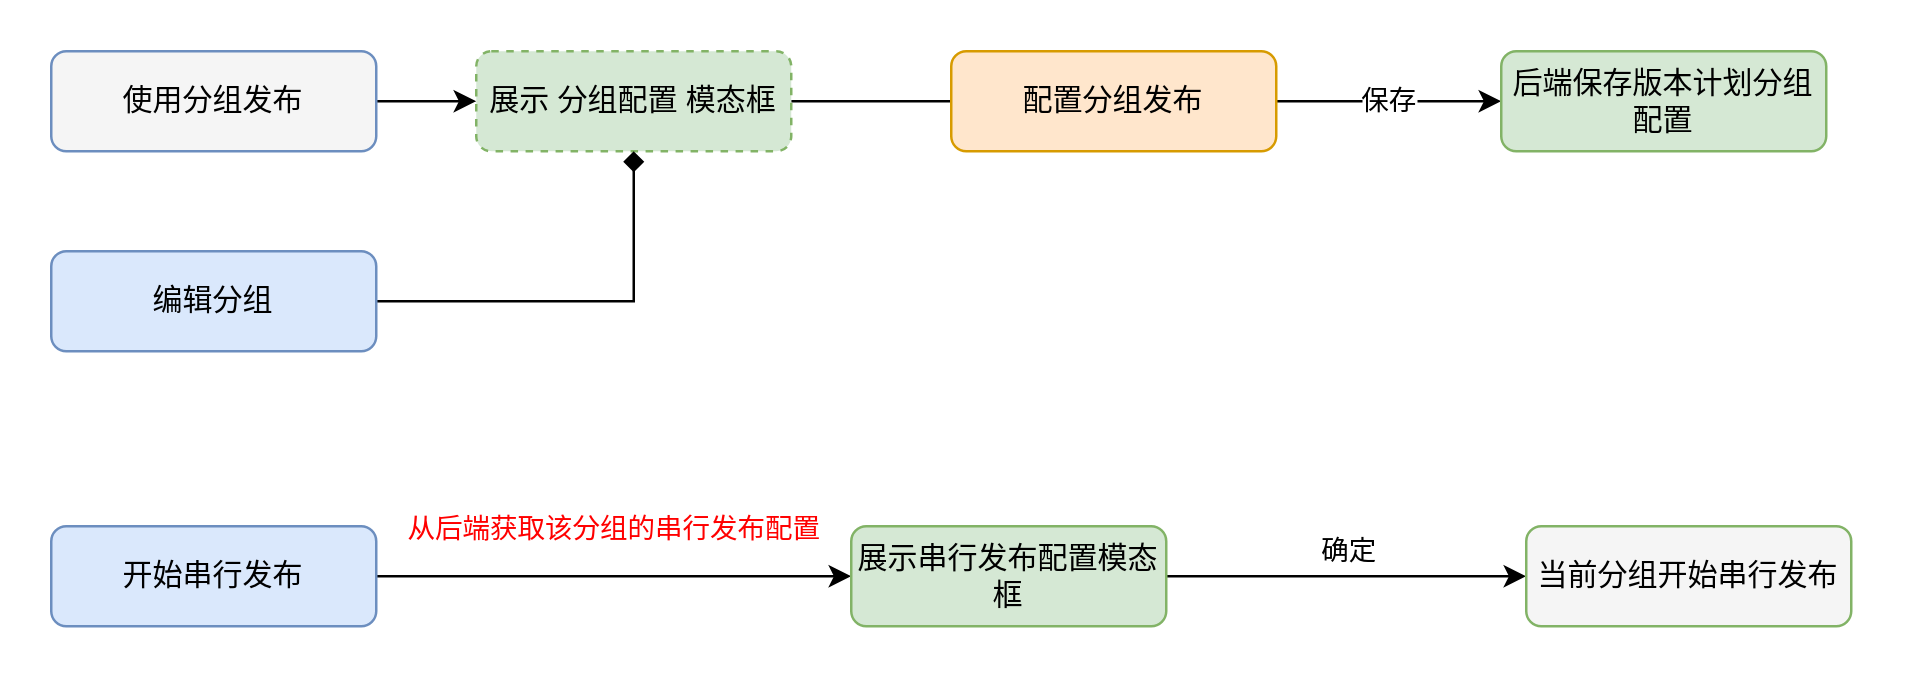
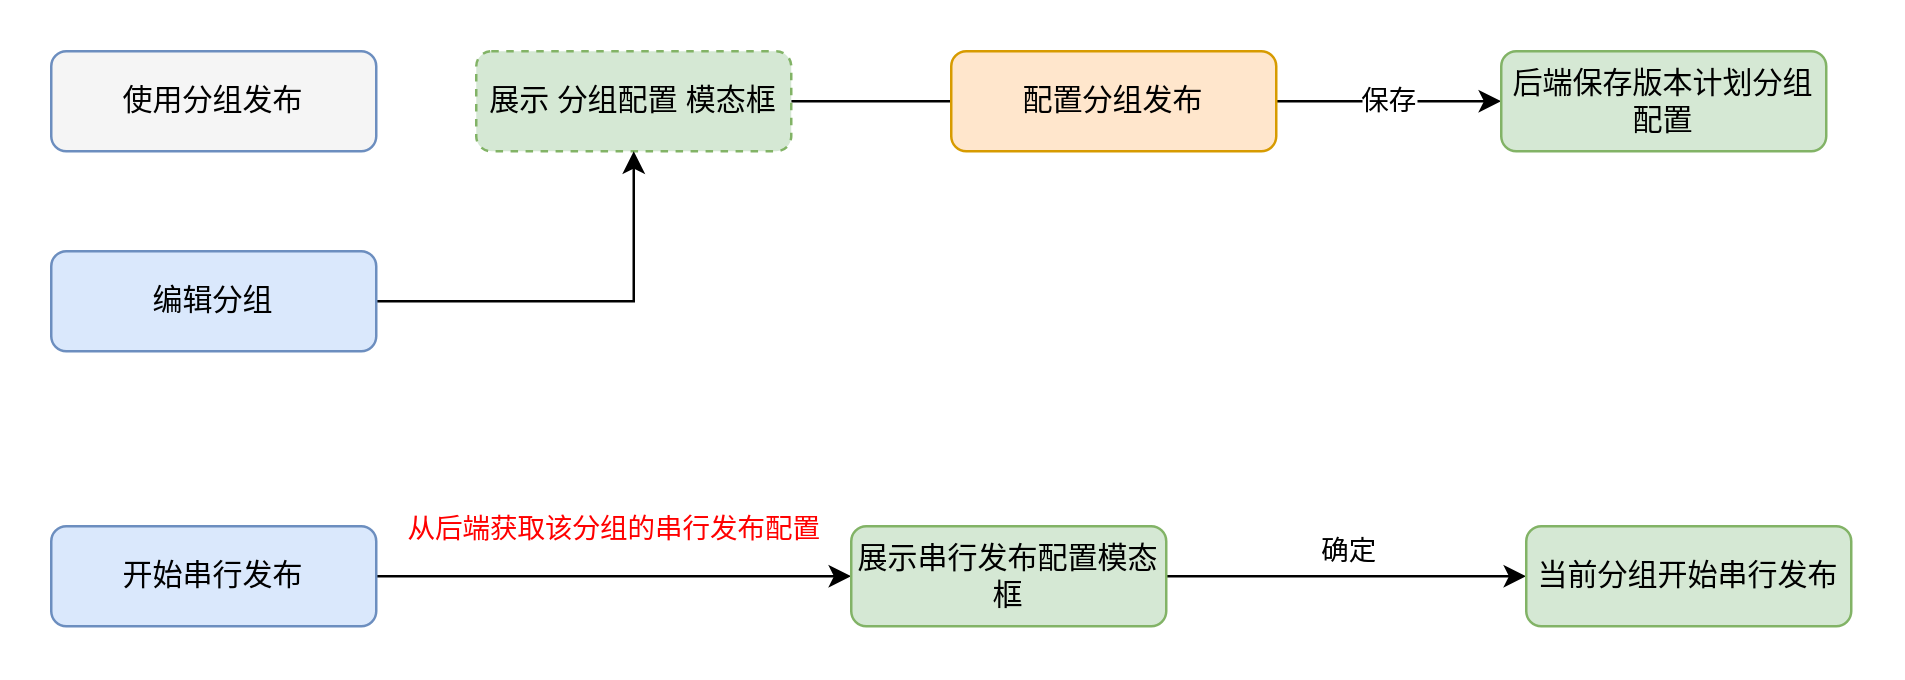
(418, 101) -> none
(634, 172) -> (634, 170)
(1689, 576) -> (1689, 576)
